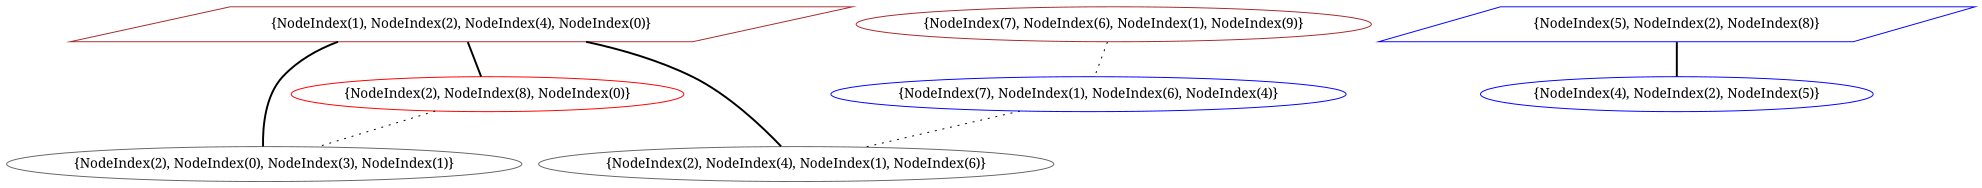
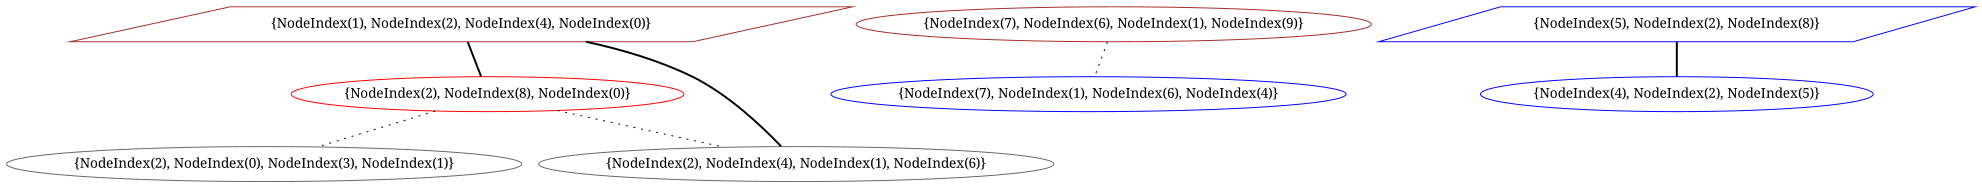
(280, 80) -> none
(942, 129) -> (641, 129)
